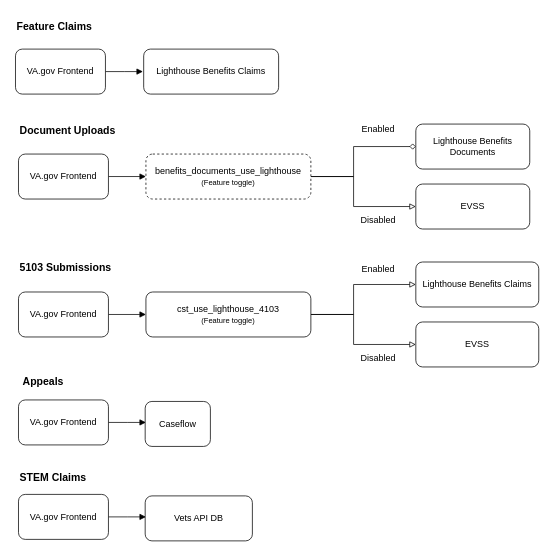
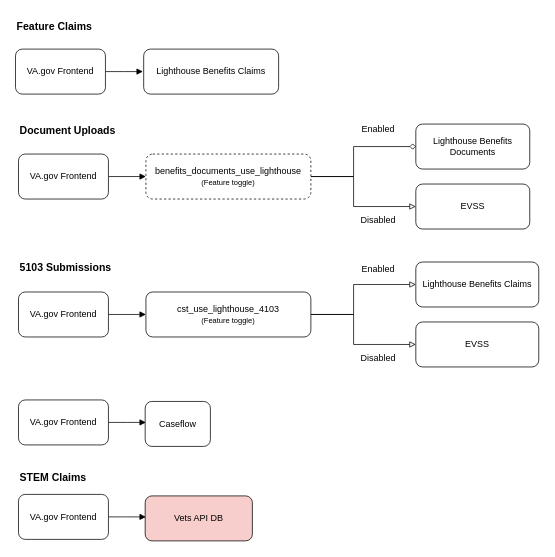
(45, 381) -> none
(199, 519) -> (199, 519)
